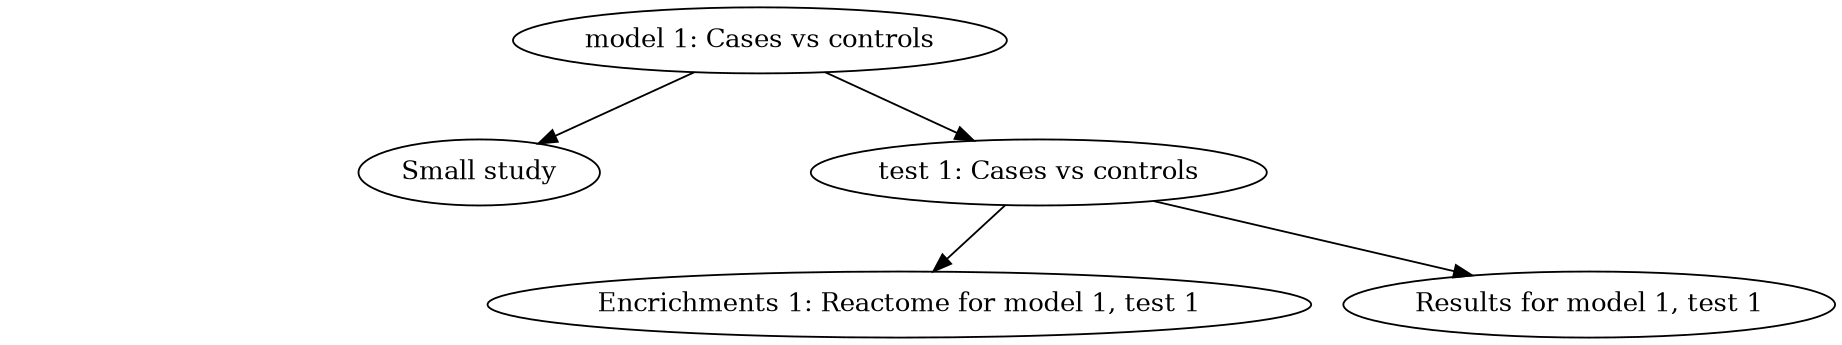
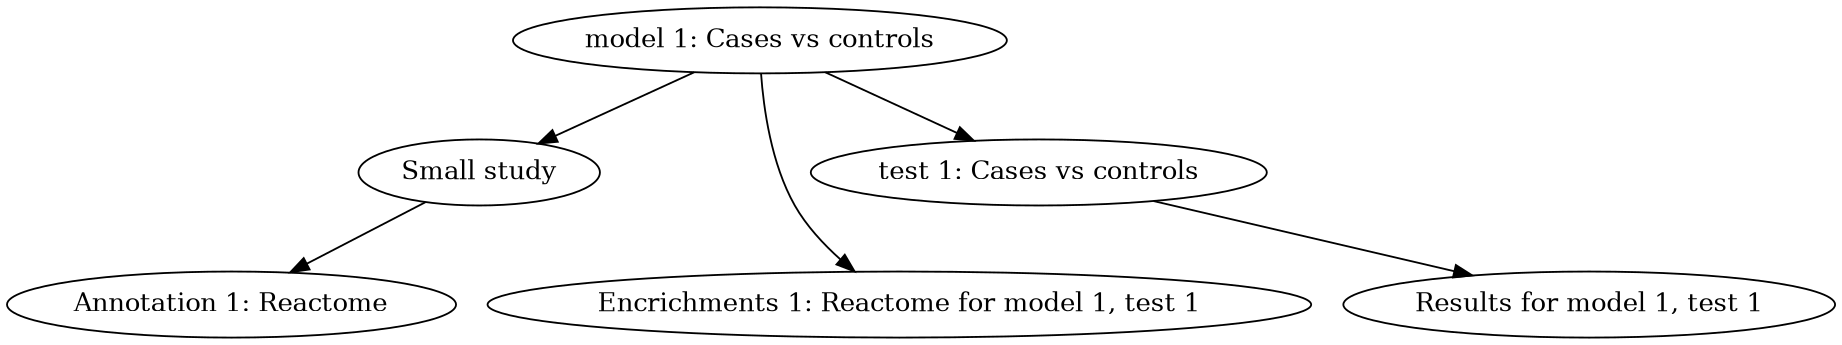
(976, 232) -> (781, 175)
none -> (232, 305)
